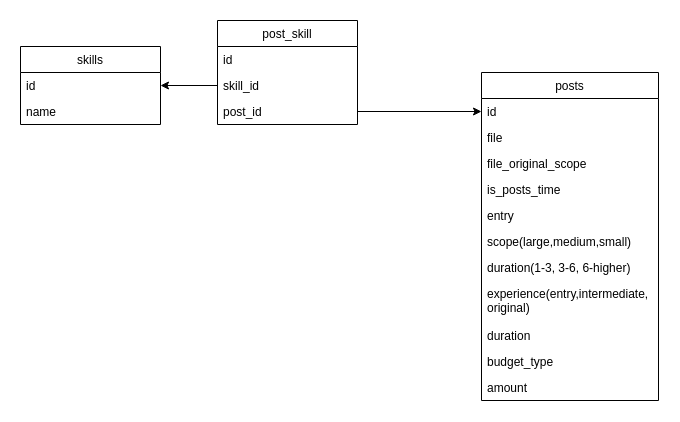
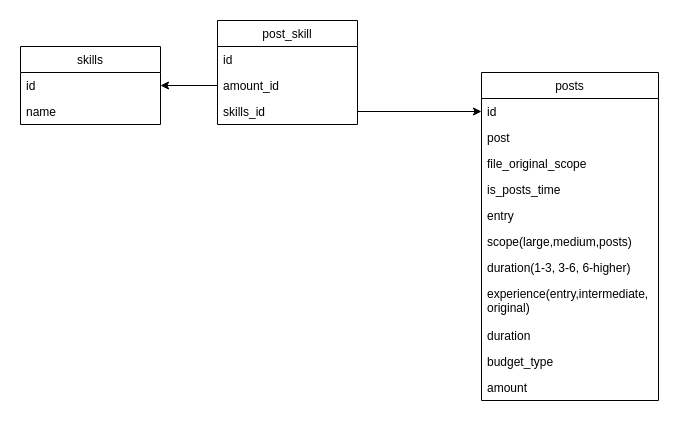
(244, 86) -> (252, 86)
(245, 112) -> (247, 112)
(497, 138) -> (500, 138)
(562, 242) -> (565, 242)
